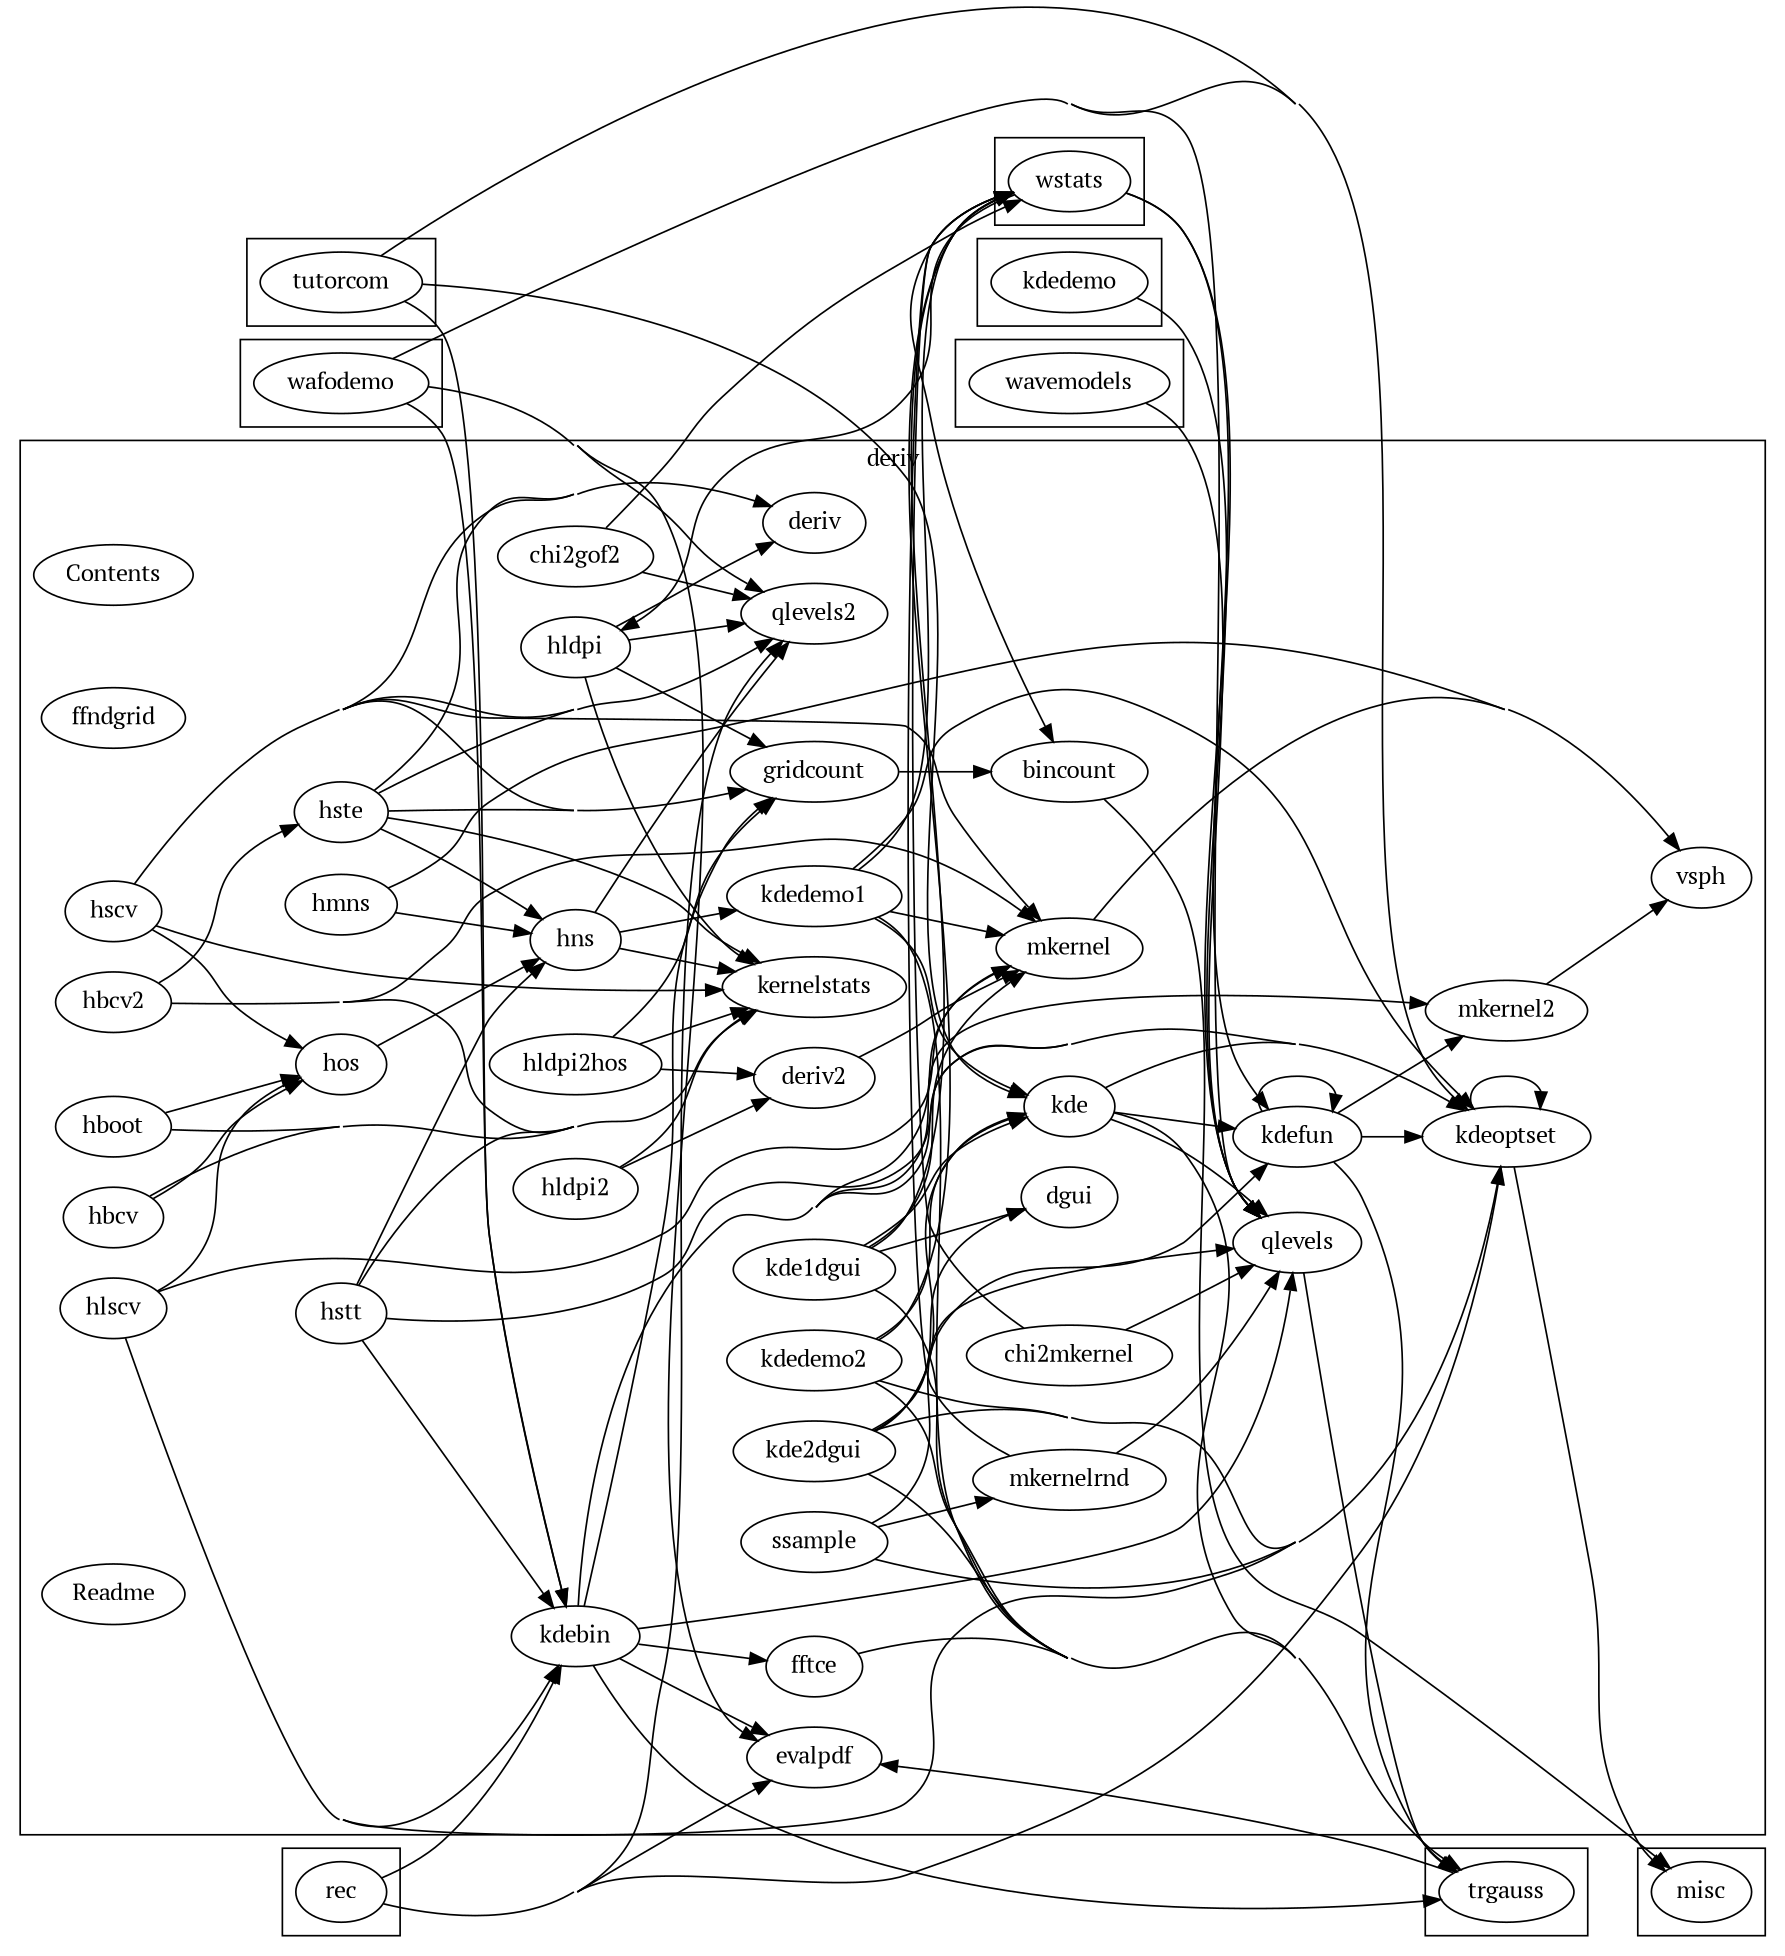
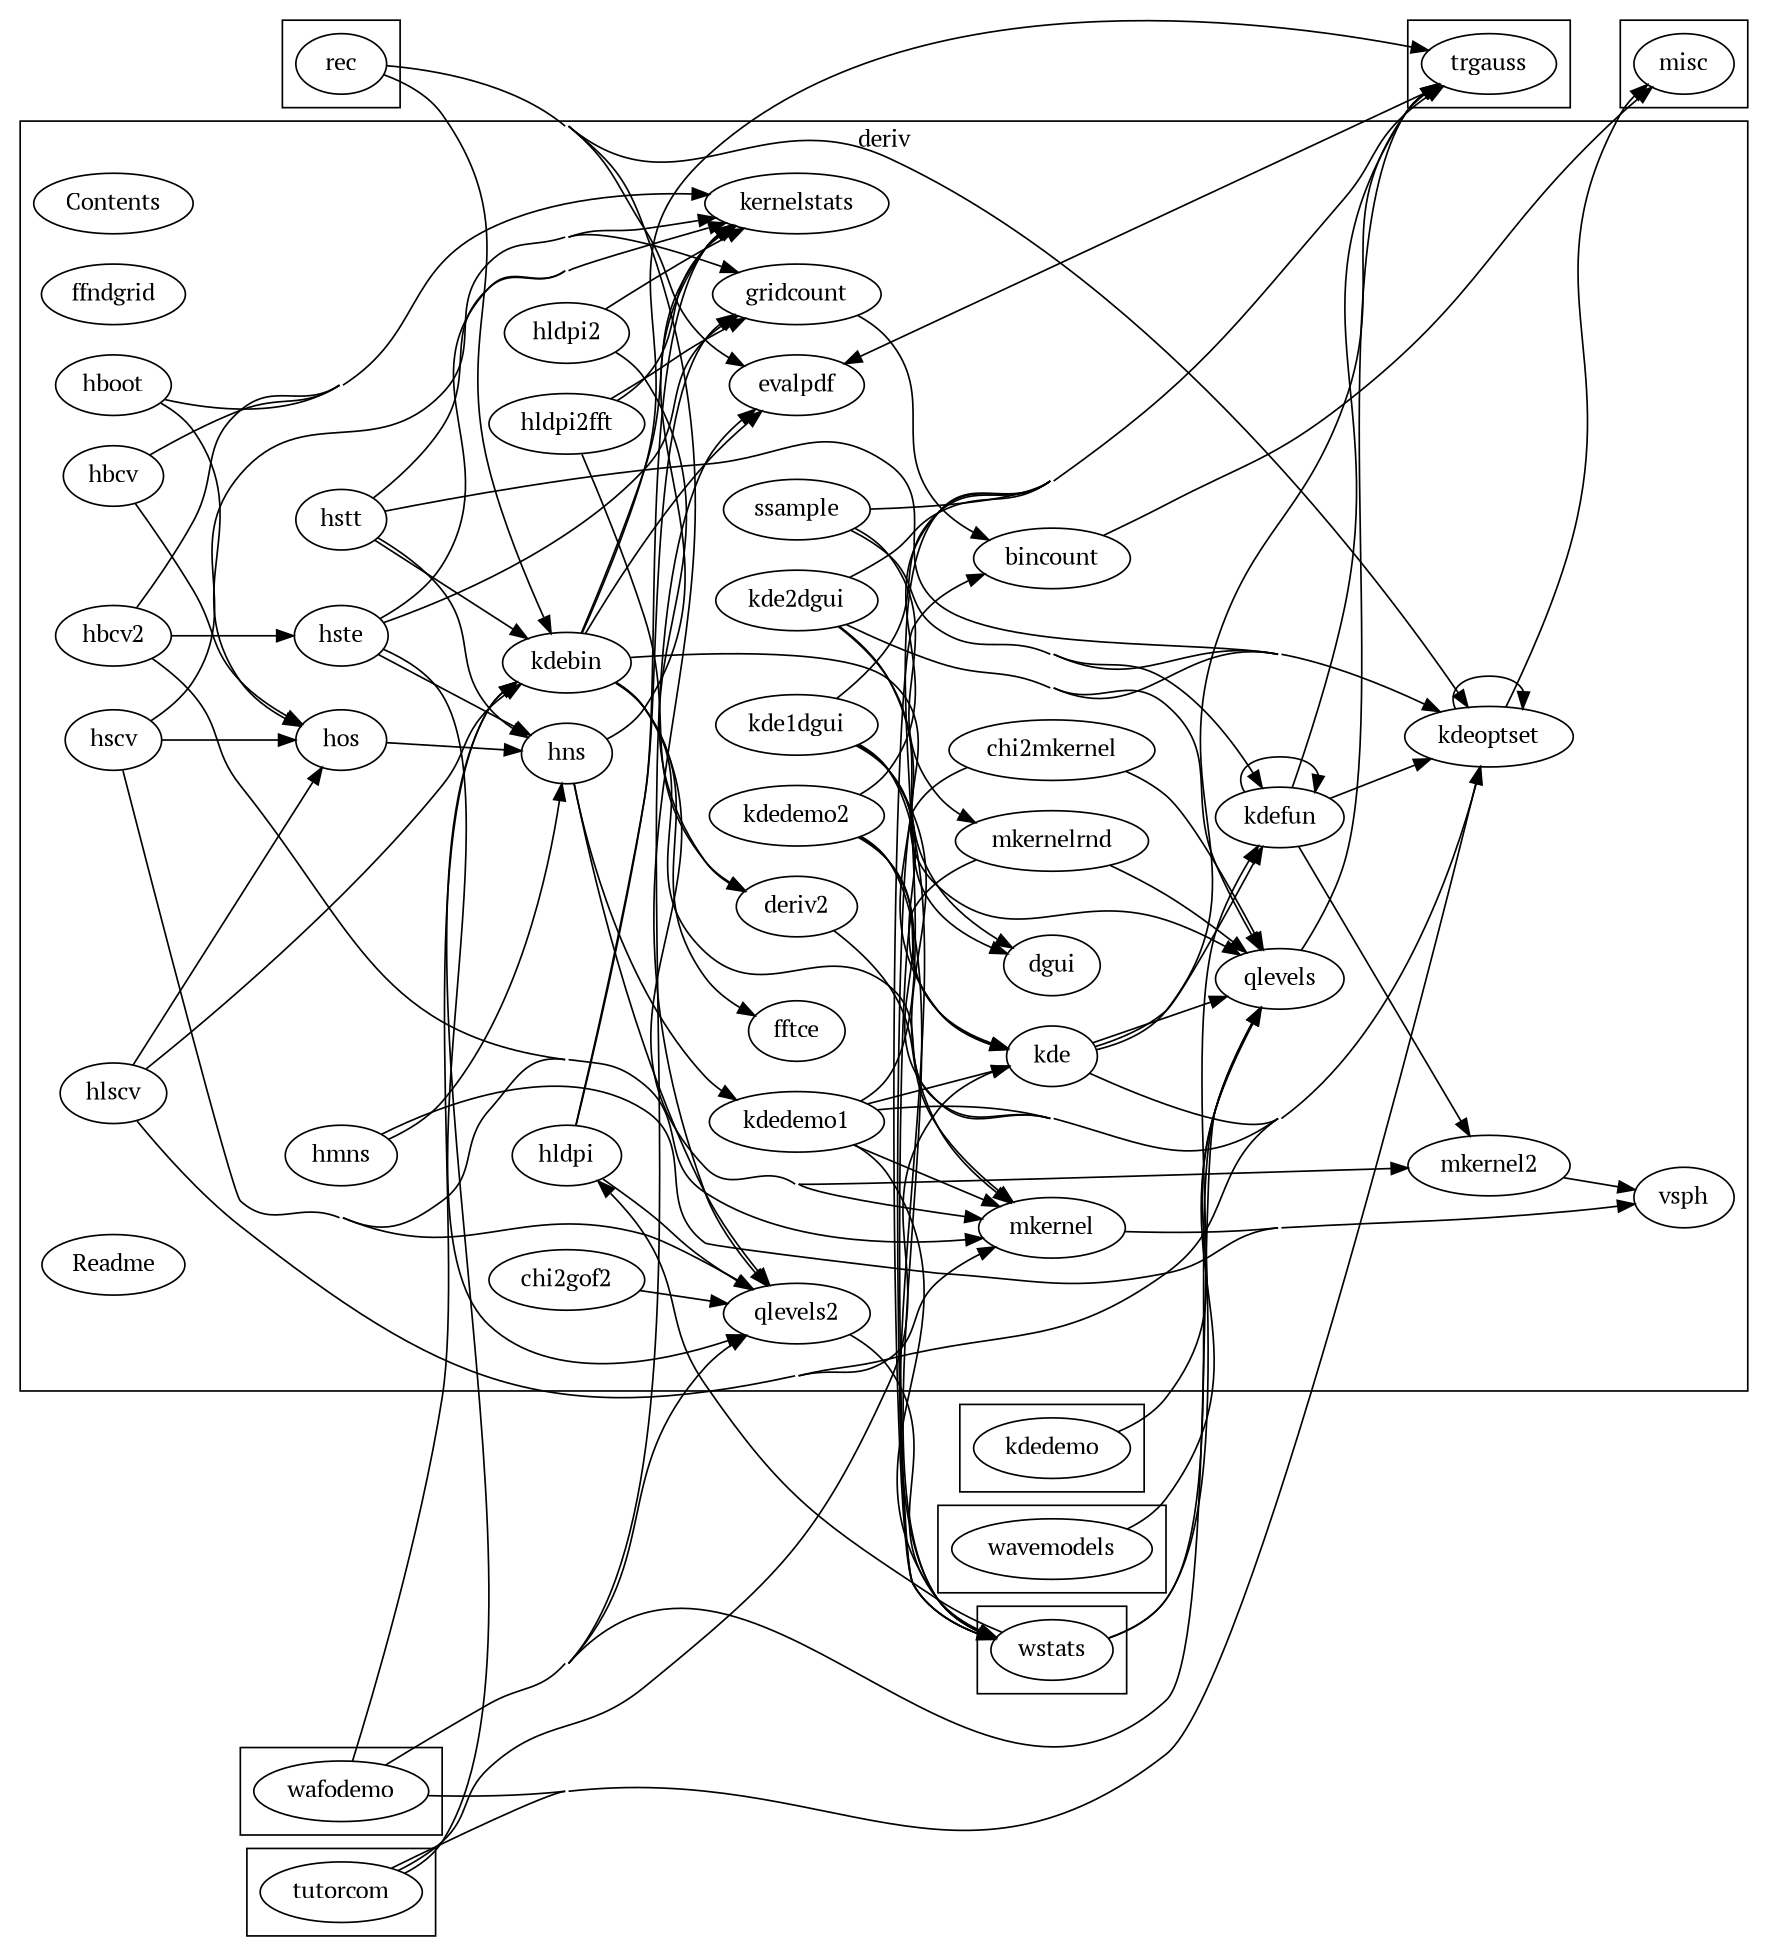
(785, 342) -> (911, 1485)
(814, 523) -> none
(576, 1065) -> (567, 424)
(667, 1201) -> (654, 432)
(964, 1639) -> (925, 506)
